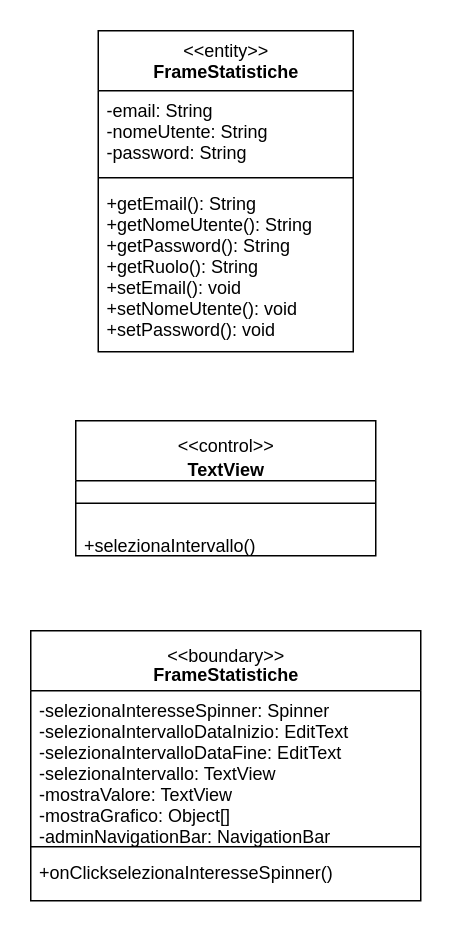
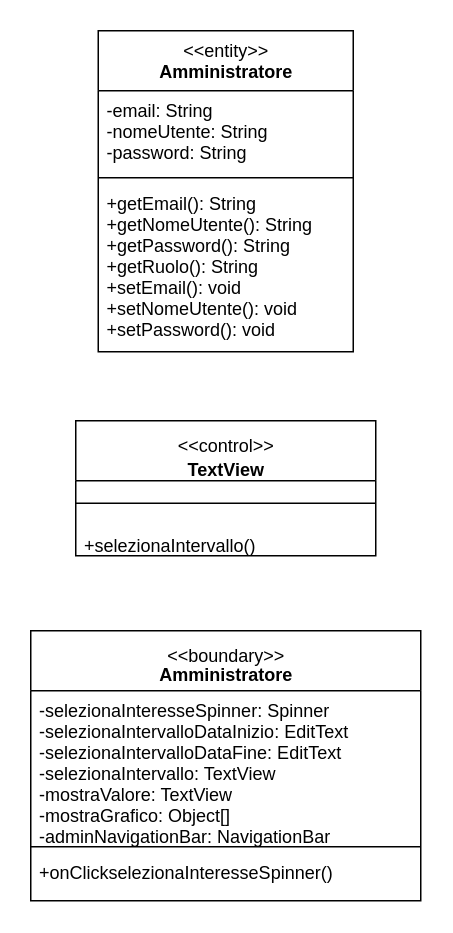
(227, 63) -> (227, 63)
(227, 663) -> (227, 663)
